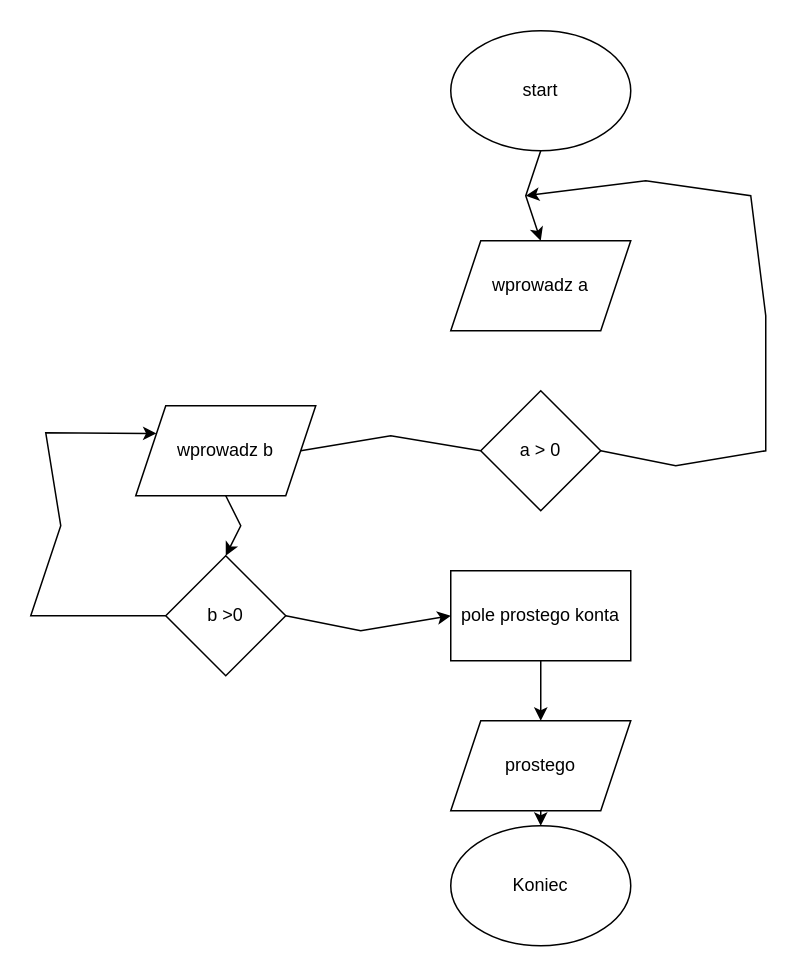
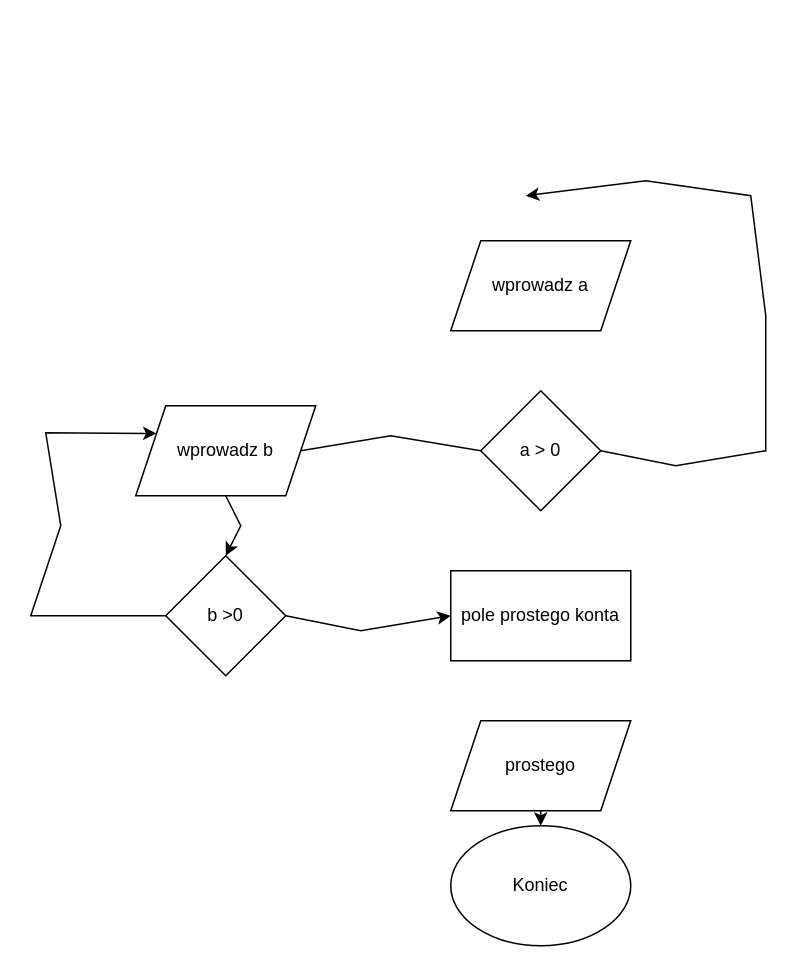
(541, 91) -> none
(527, 191) -> none
(541, 686) -> none
